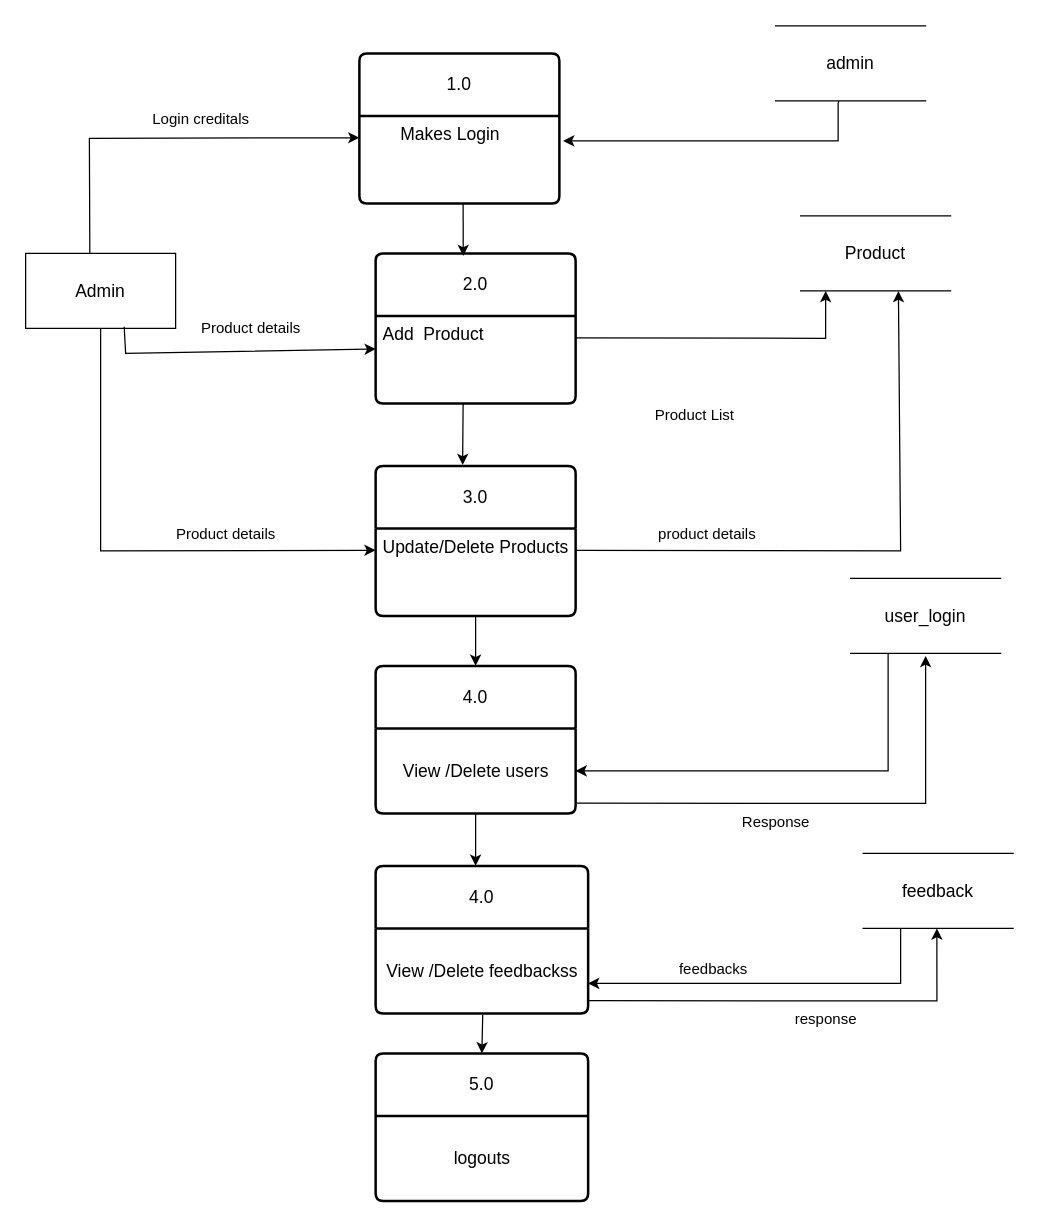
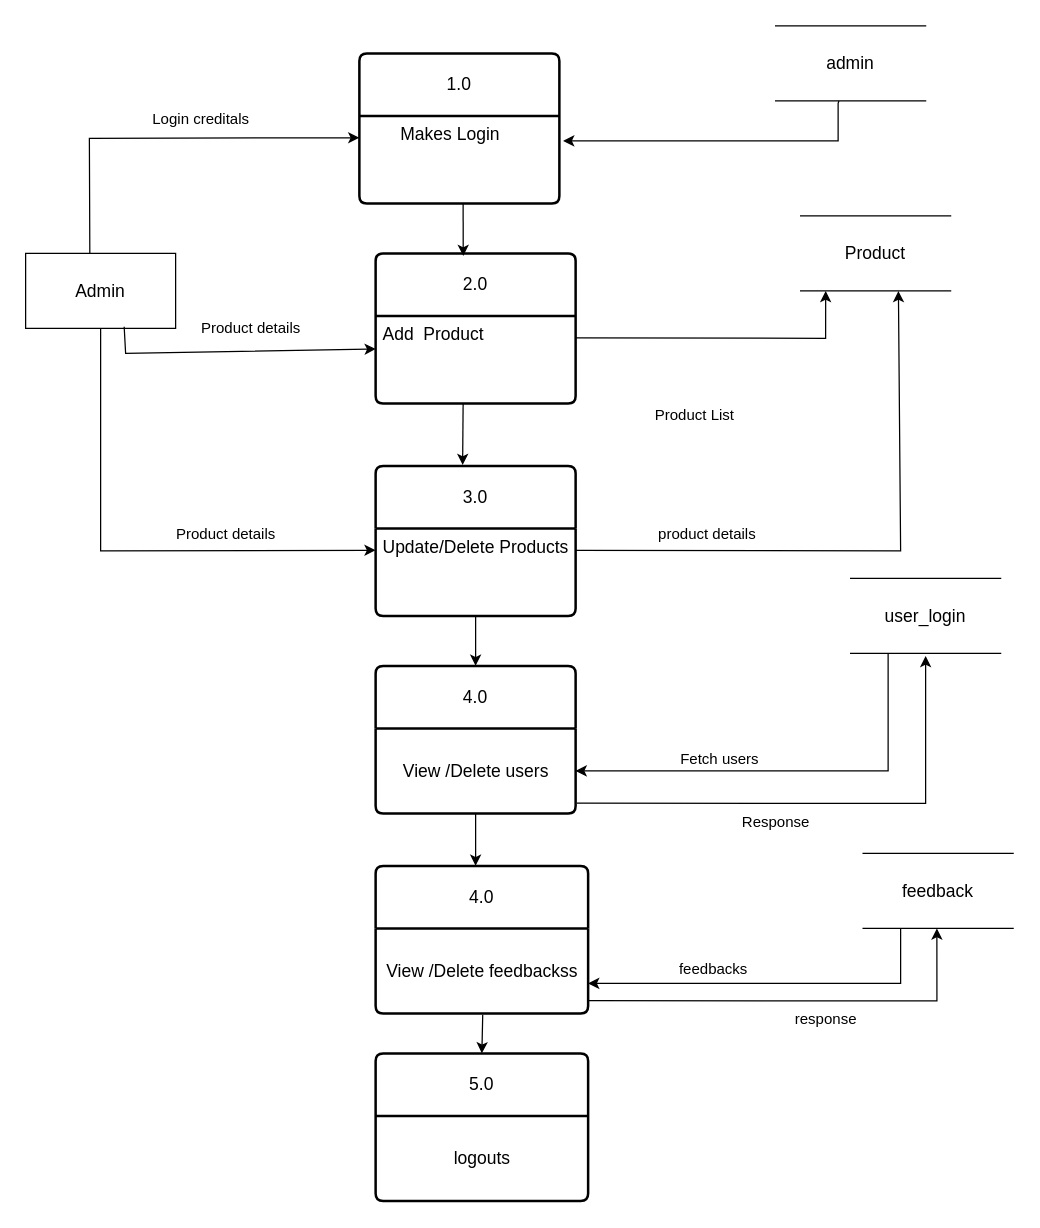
none -> (719, 759)
